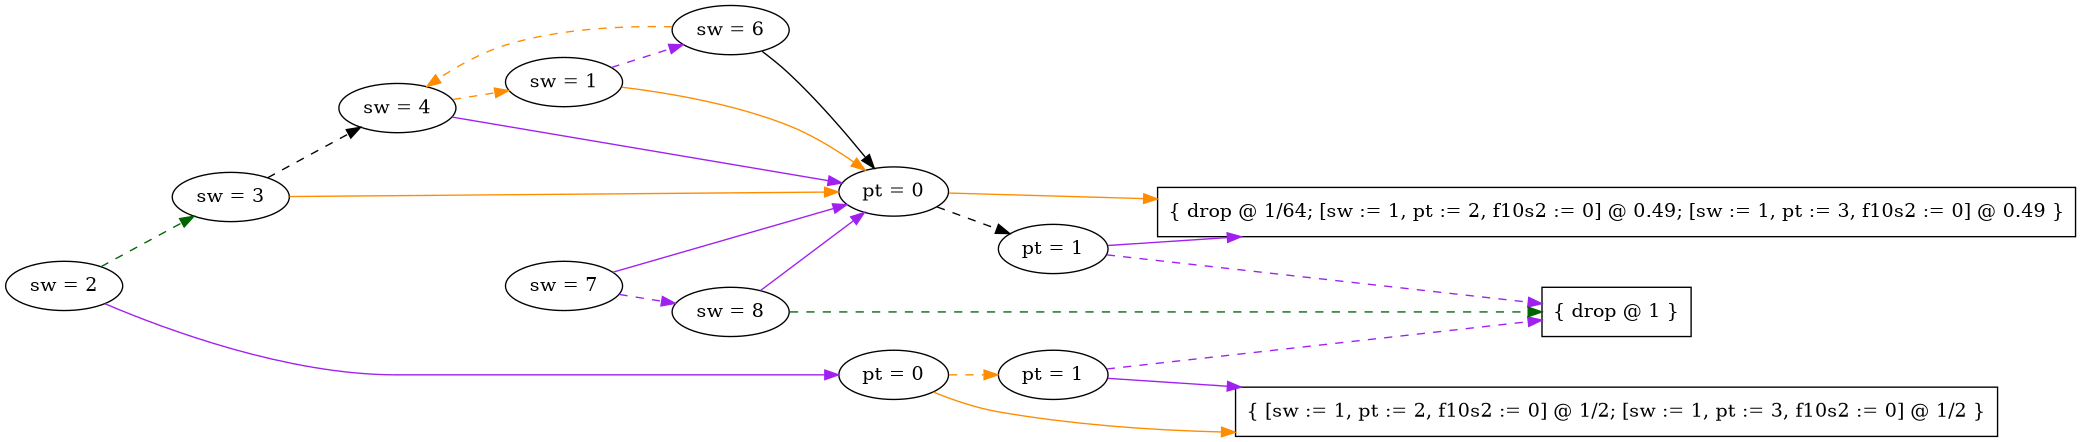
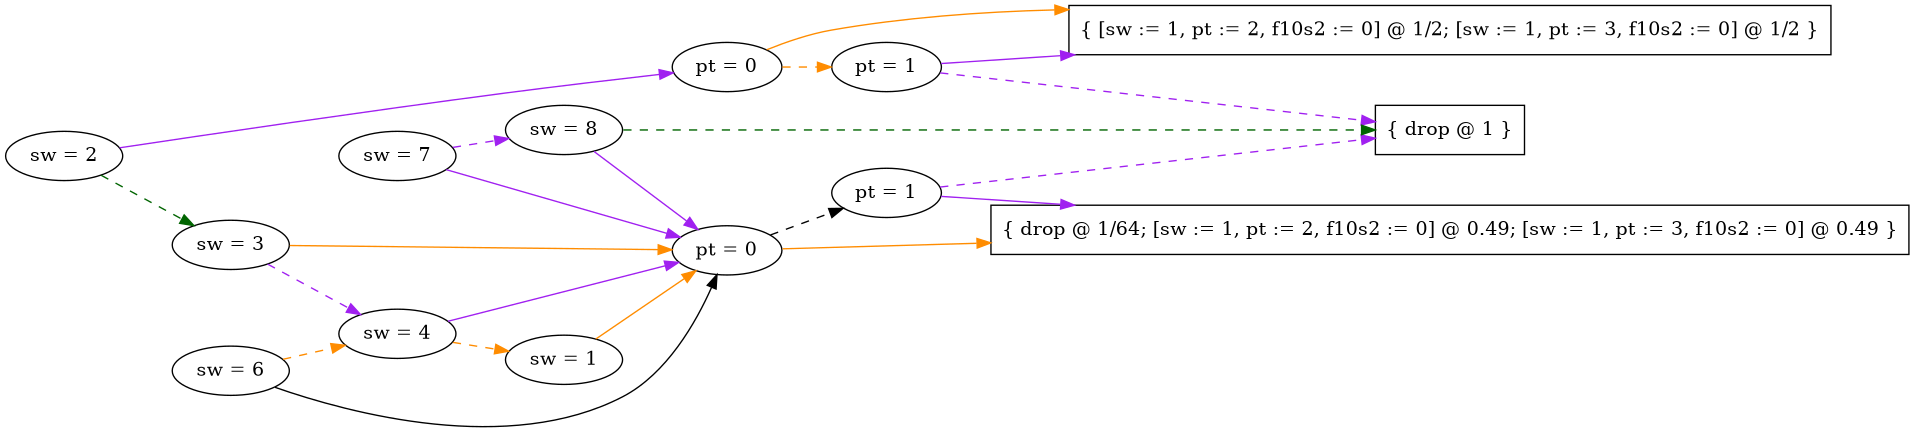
(640, 58) -> none
(308, 156) -> (308, 286)
